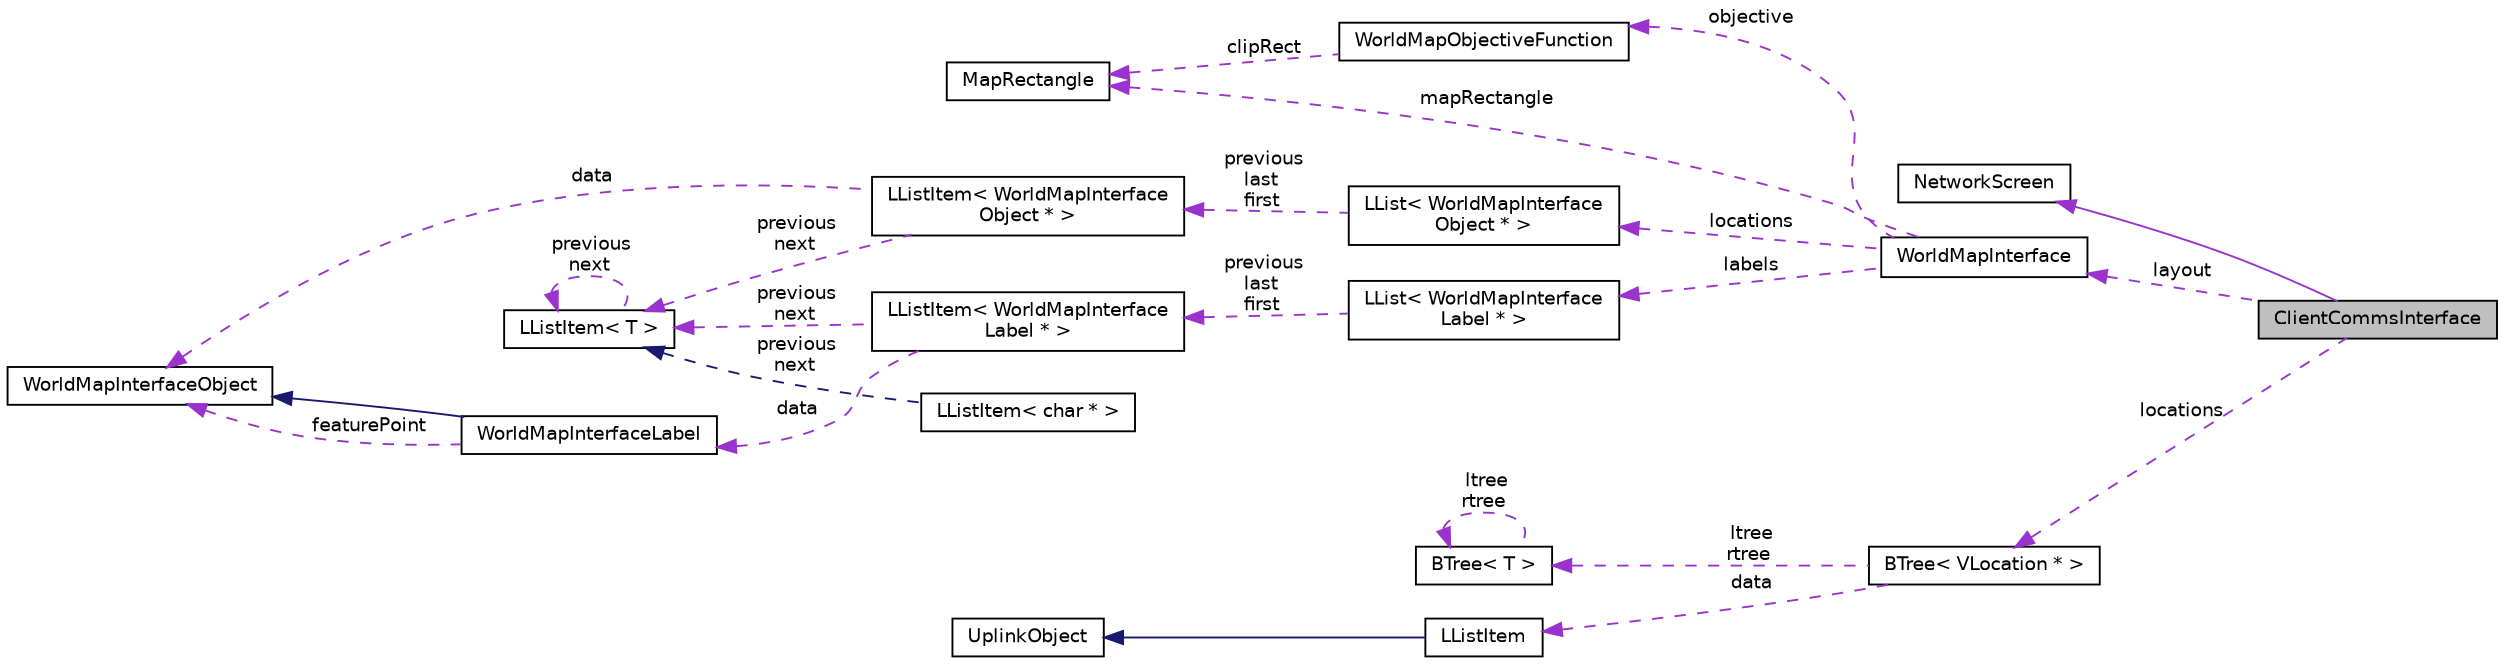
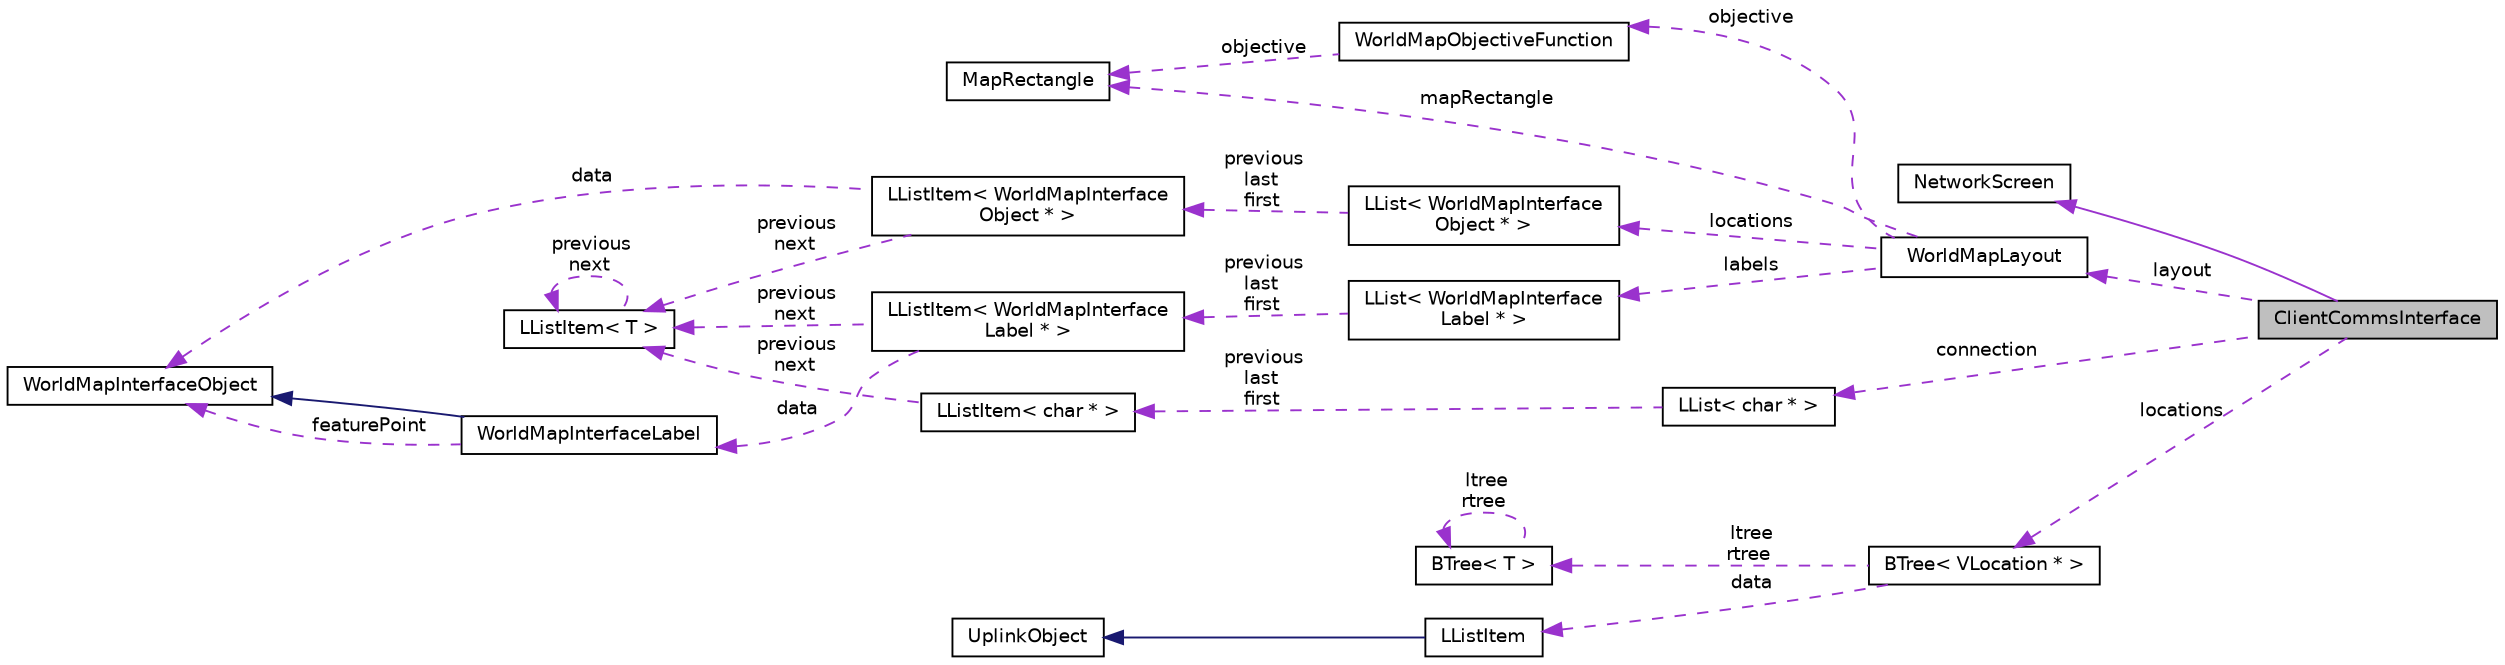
(1262, 48) -> (1262, 48)
(1984, 257) -> (1984, 257)
(791, 384) -> (791, 384)
none -> (1749, 407)
